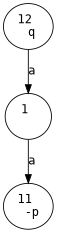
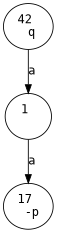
(28, 26) -> (28, 26)
(28, 206) -> (28, 206)
